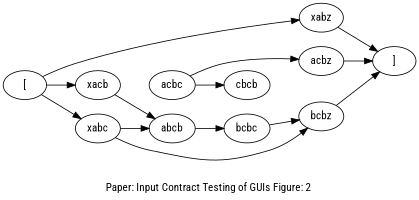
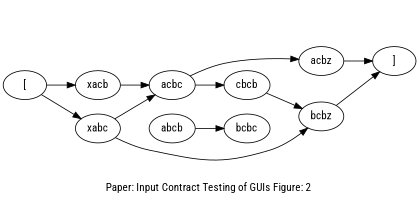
(321, 18) -> none
(131, 105) -> (131, 85)
(281, 123) -> (281, 99)
(131, 128) -> (131, 109)
